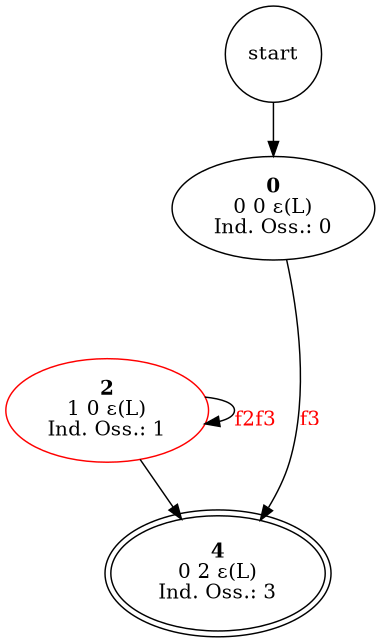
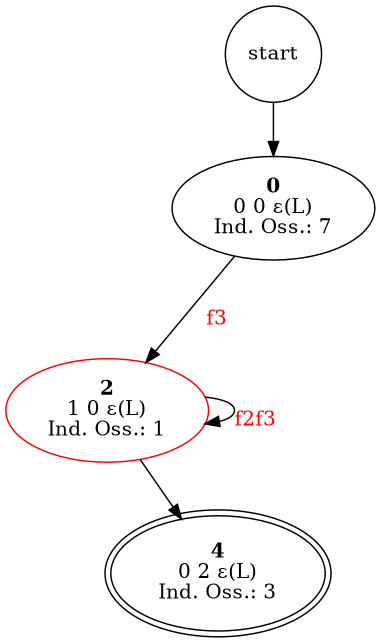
(273, 227) -> (273, 227)
(300, 386) -> (195, 304)
